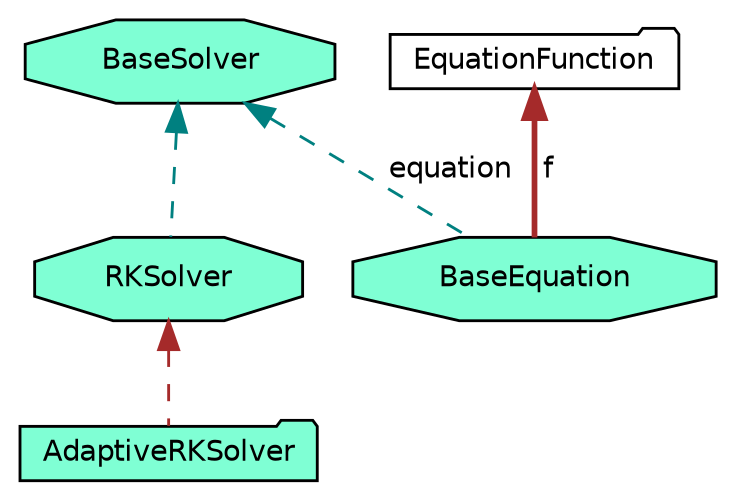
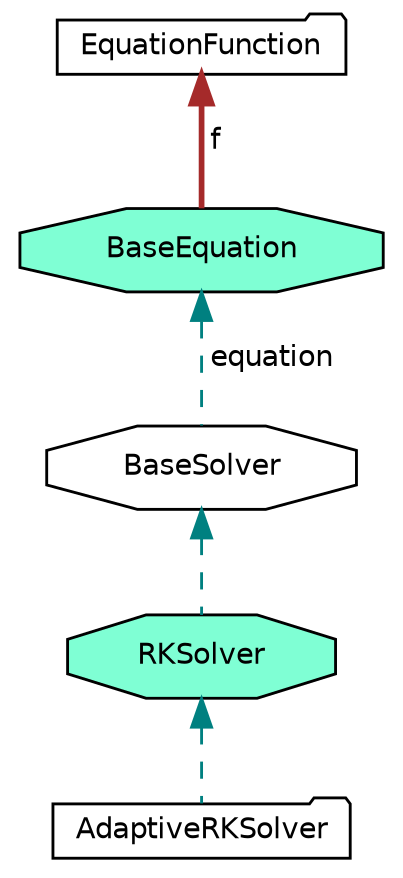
(180, 62) -> (202, 468)
(370, 178) -> (202, 373)
(169, 388) -> (202, 765)
(169, 454) -> (202, 831)
